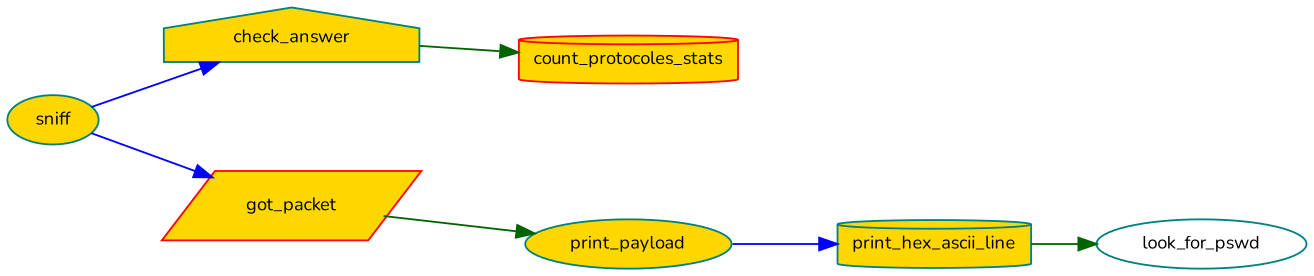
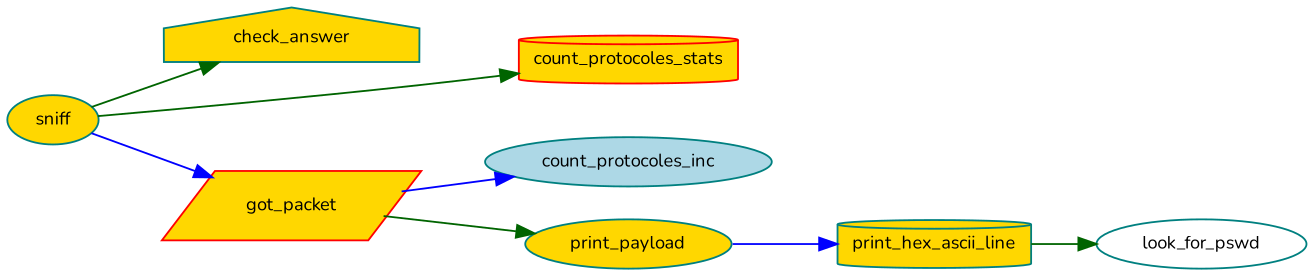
(460, 49) -> (299, 97)
(146, 88) -> (146, 88)
none -> (628, 162)
